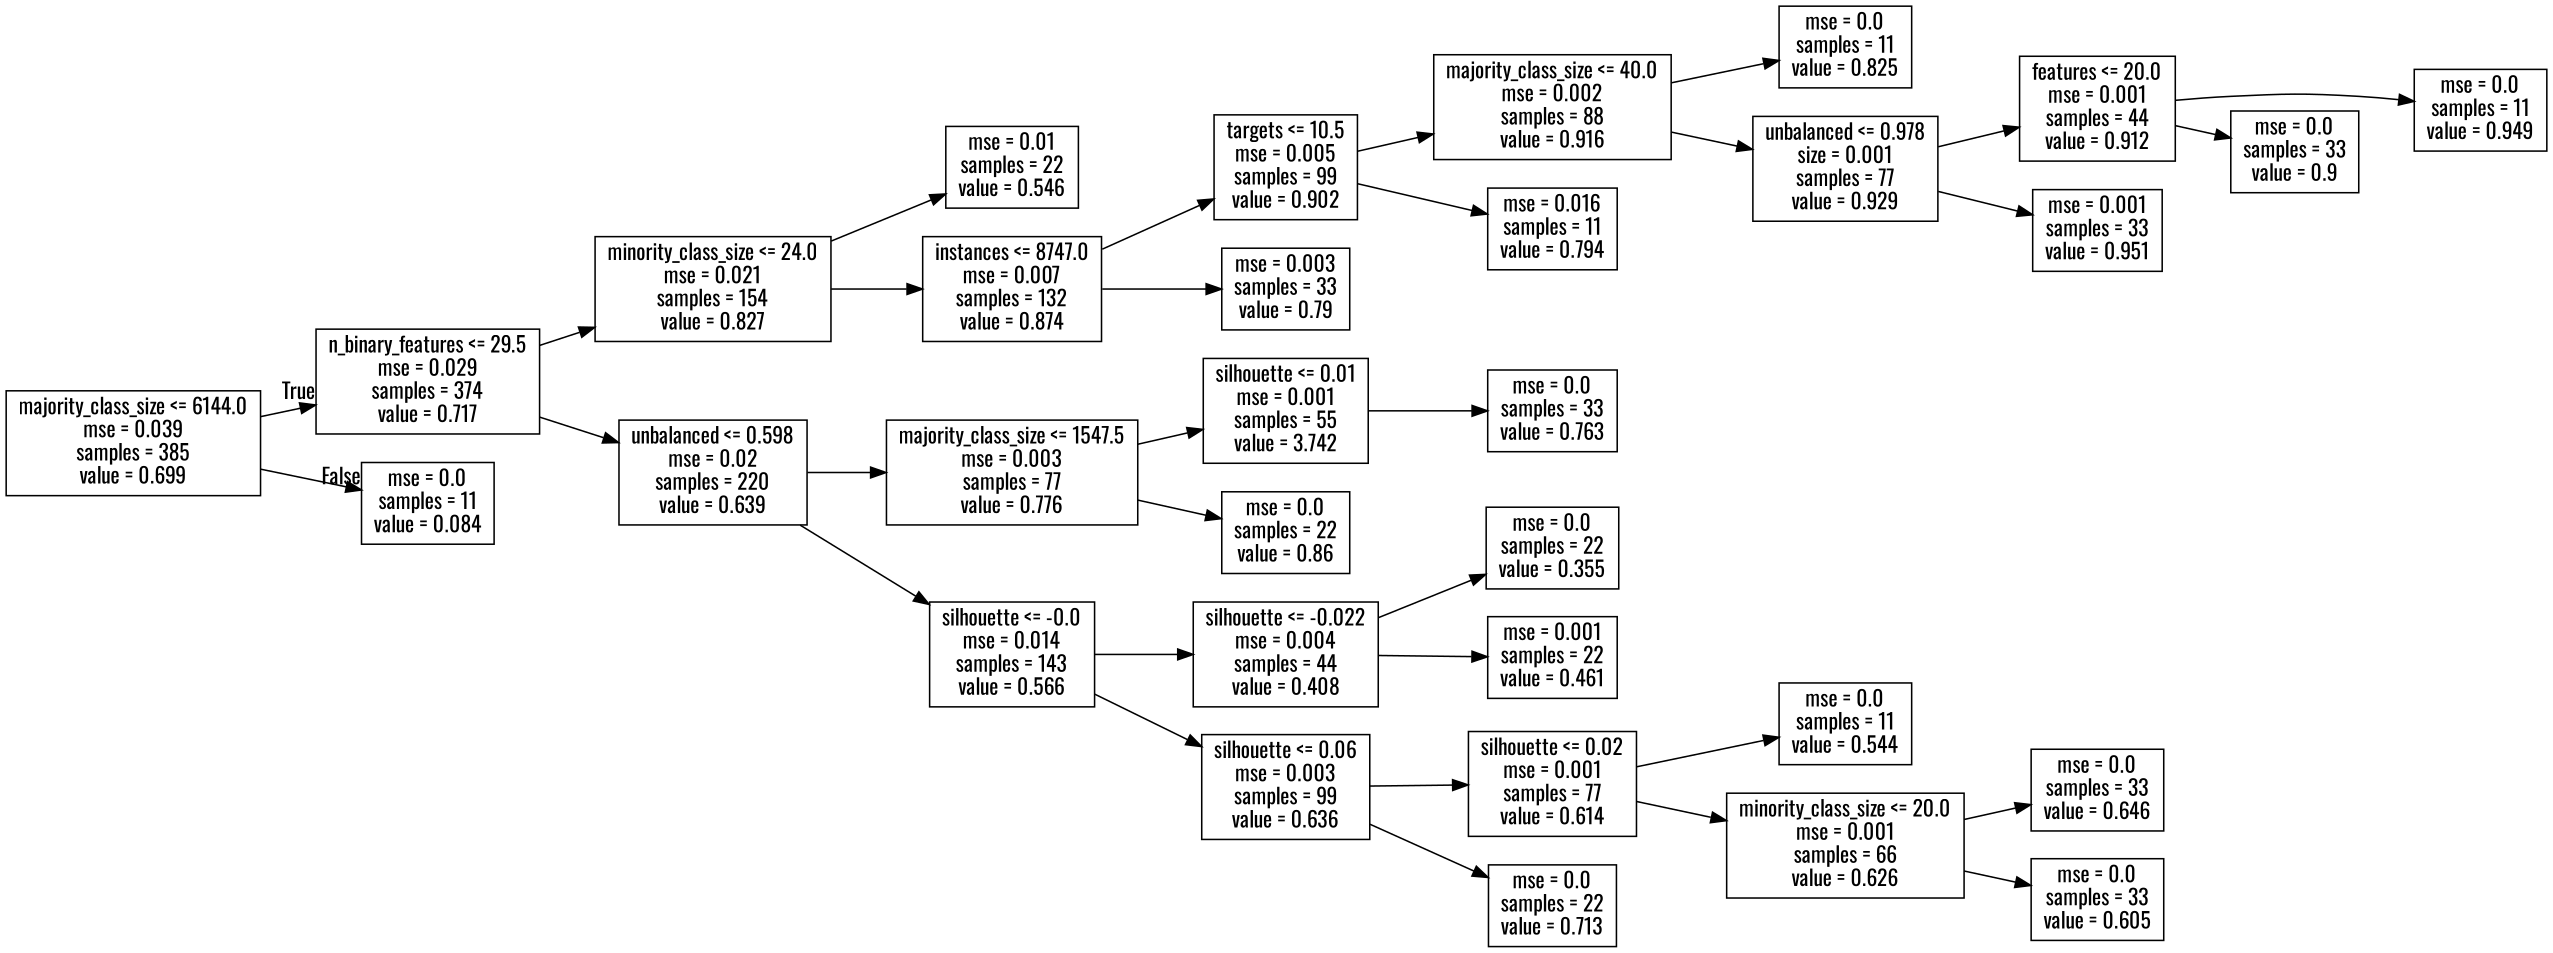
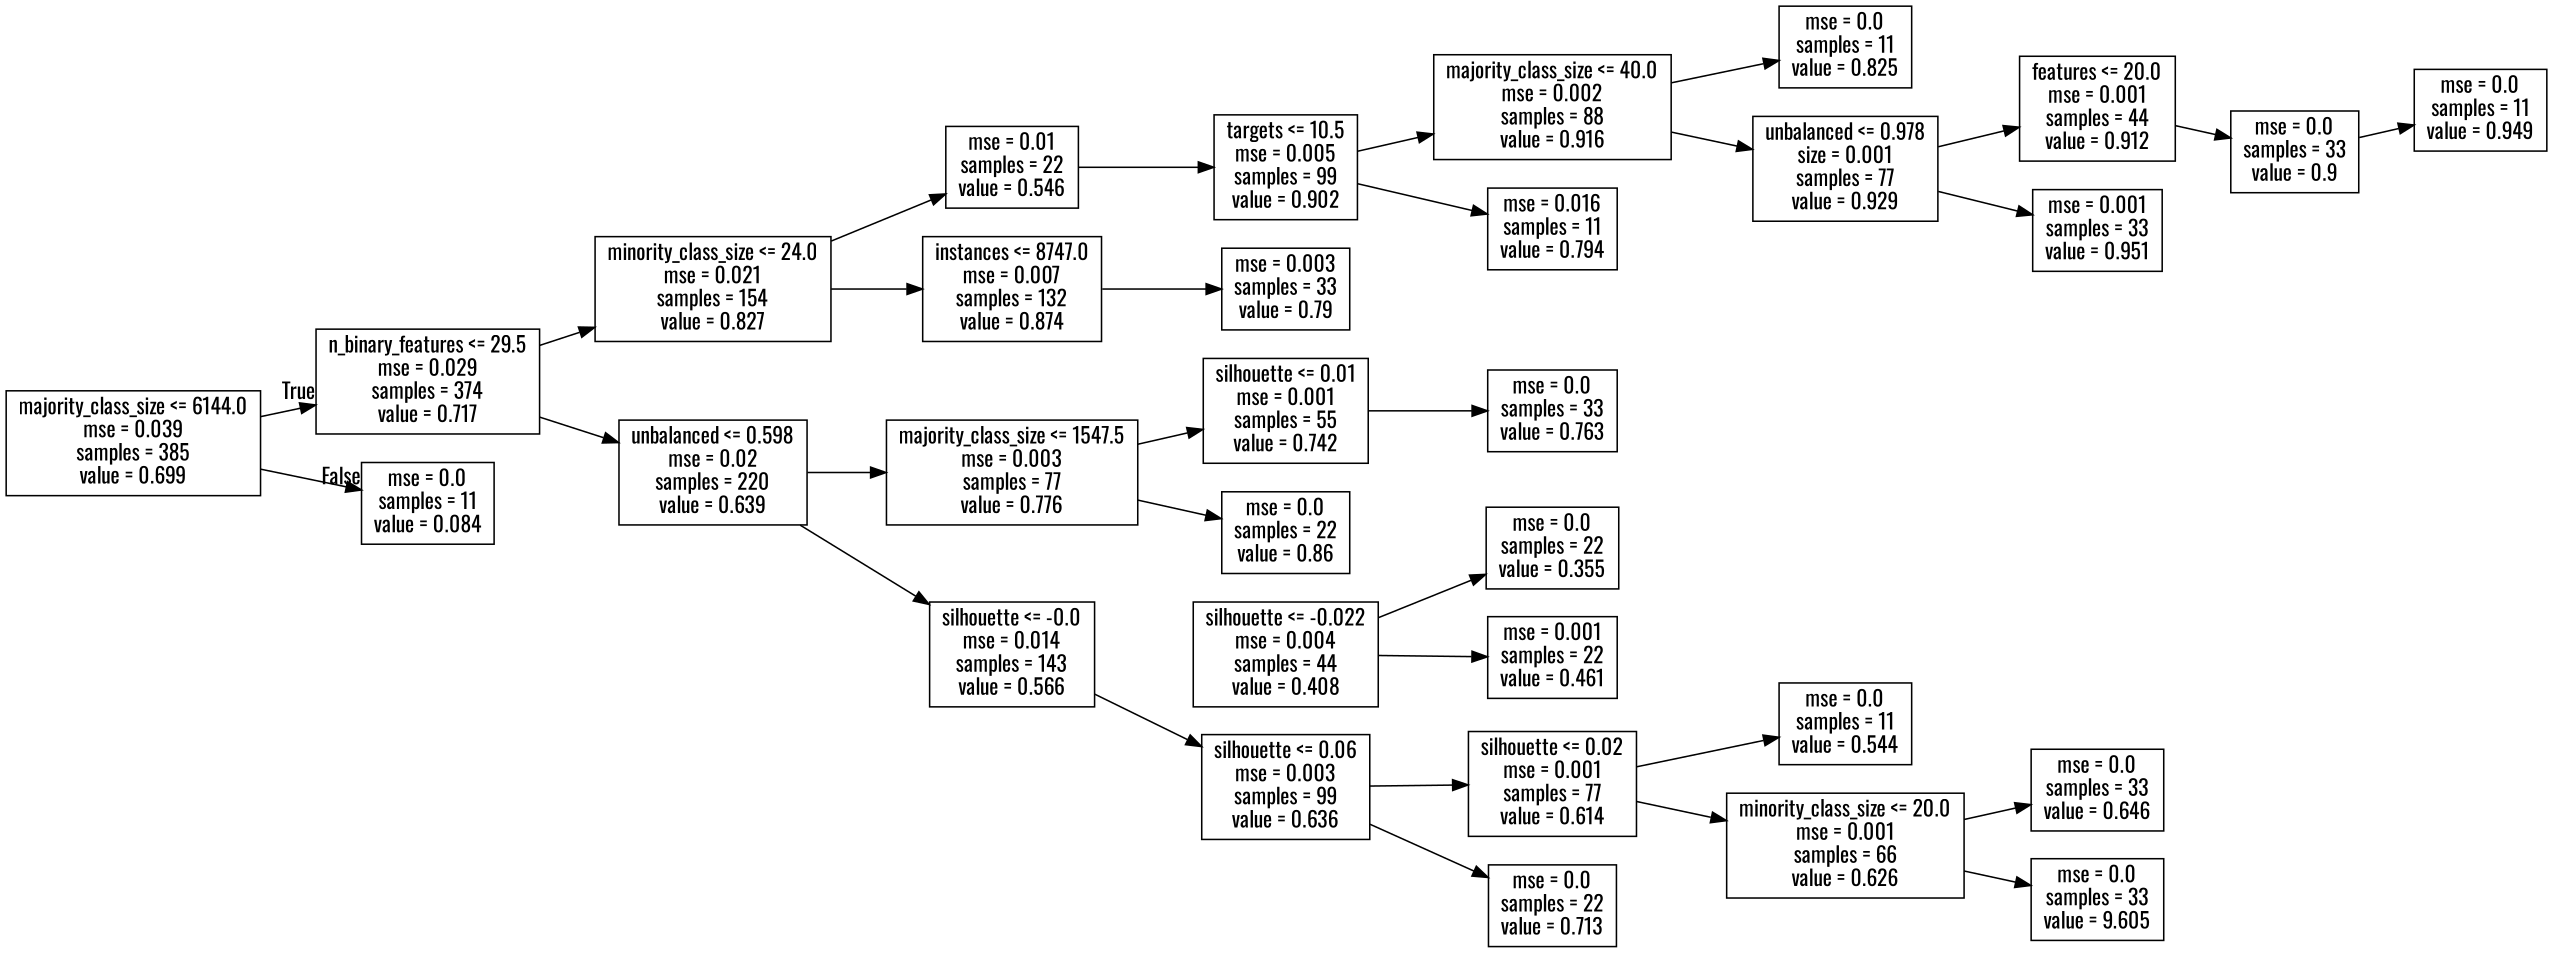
(2287, 94) -> (2379, 133)
(1151, 227) -> (1138, 167)
(1286, 411) -> (1286, 411)
(1136, 654) -> none
(2097, 900) -> (2097, 900)
